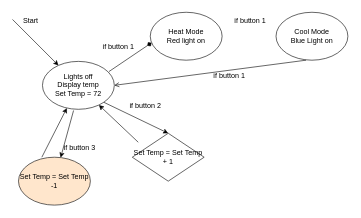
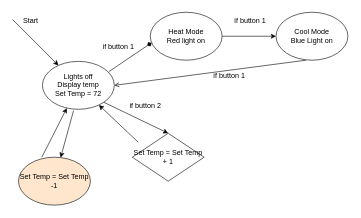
none -> (270, 36)
(78, 149) -> none
